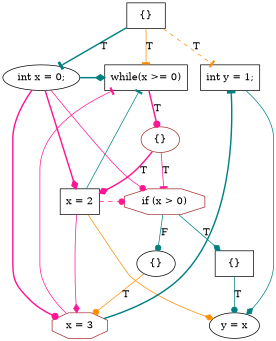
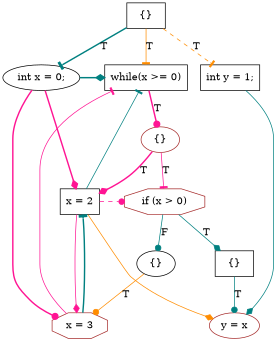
(93, 141) -> none
(210, 233) -> (85, 266)
(234, 326) -> (234, 326)
